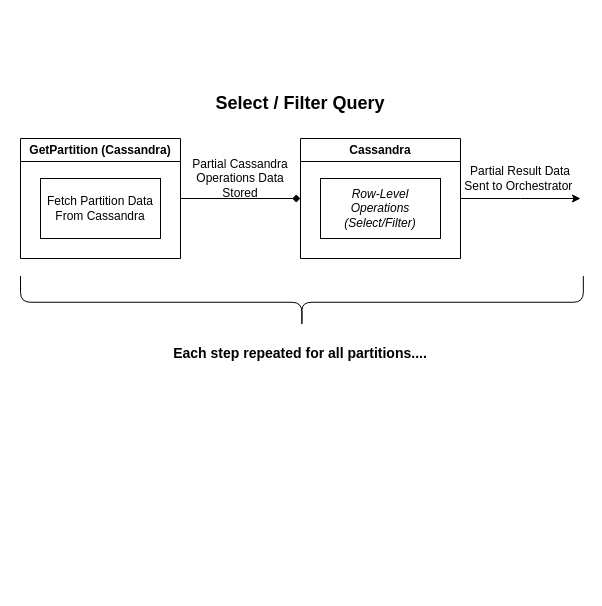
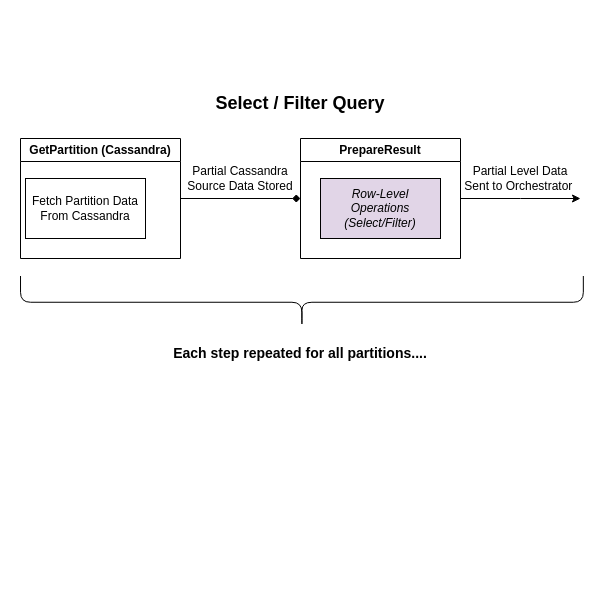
(381, 151) -> (381, 151)
(241, 179) -> (241, 179)
(521, 179) -> (521, 179)
(101, 209) -> (86, 209)
(381, 209) -> (381, 209)
